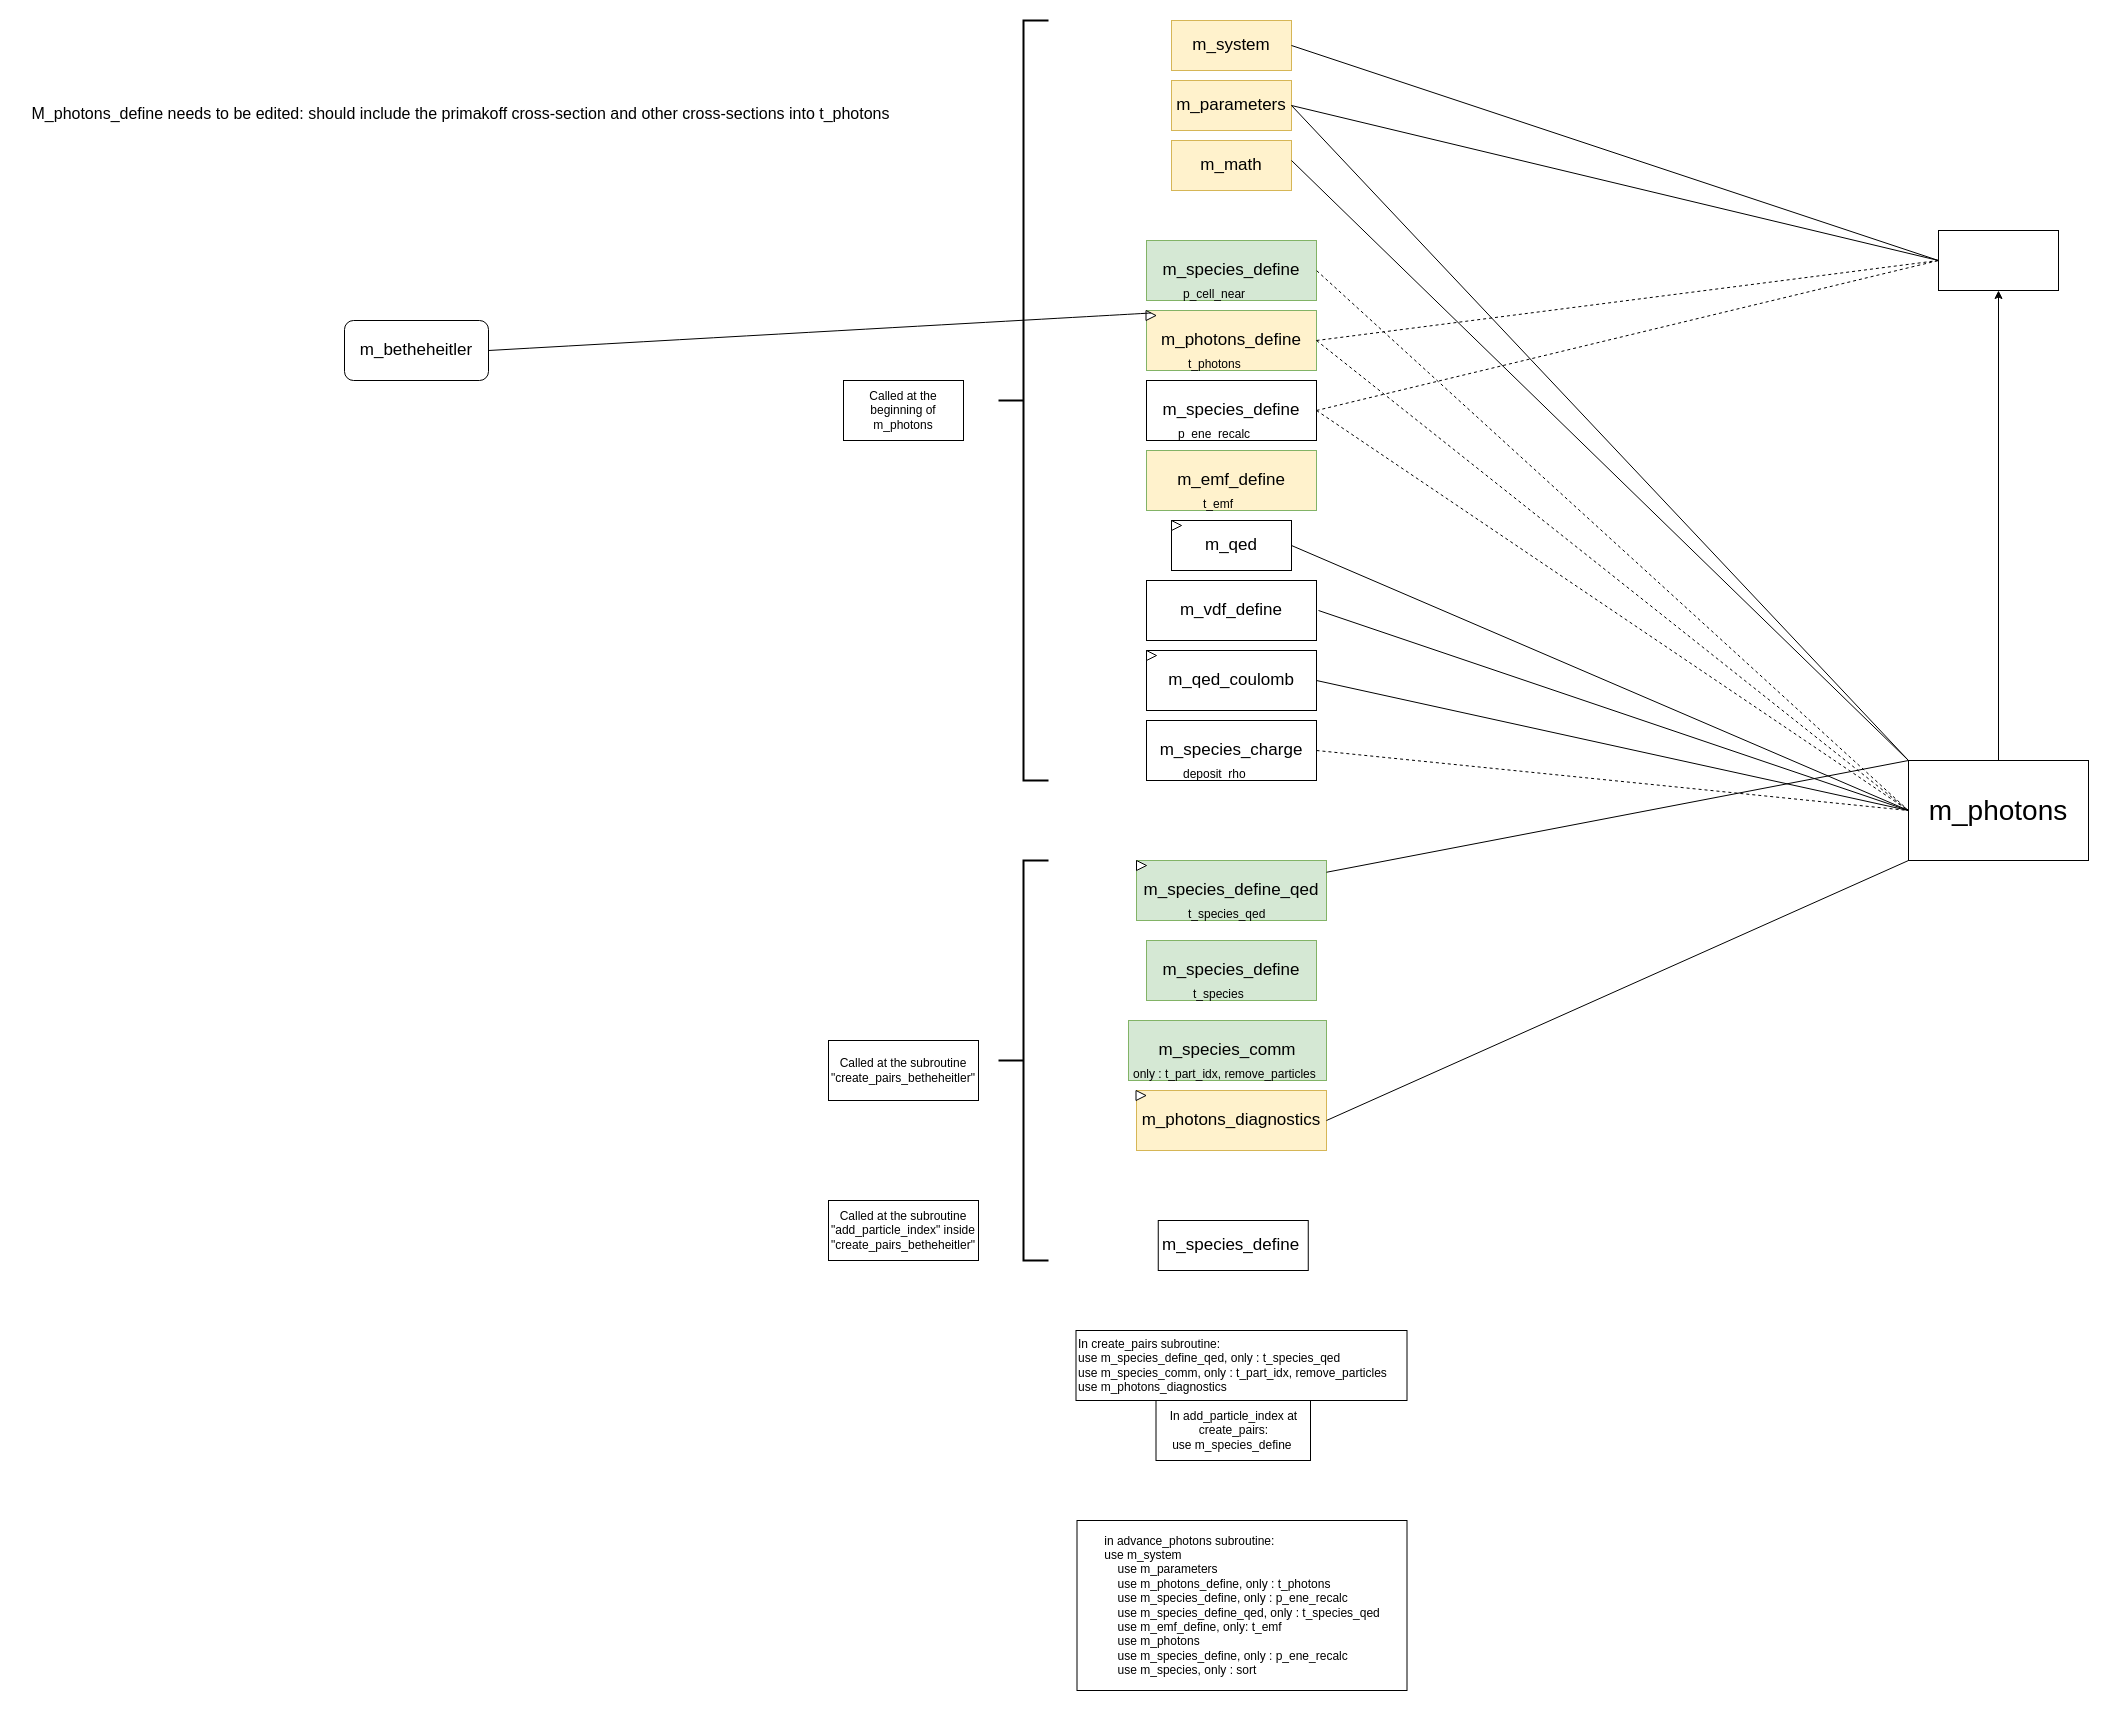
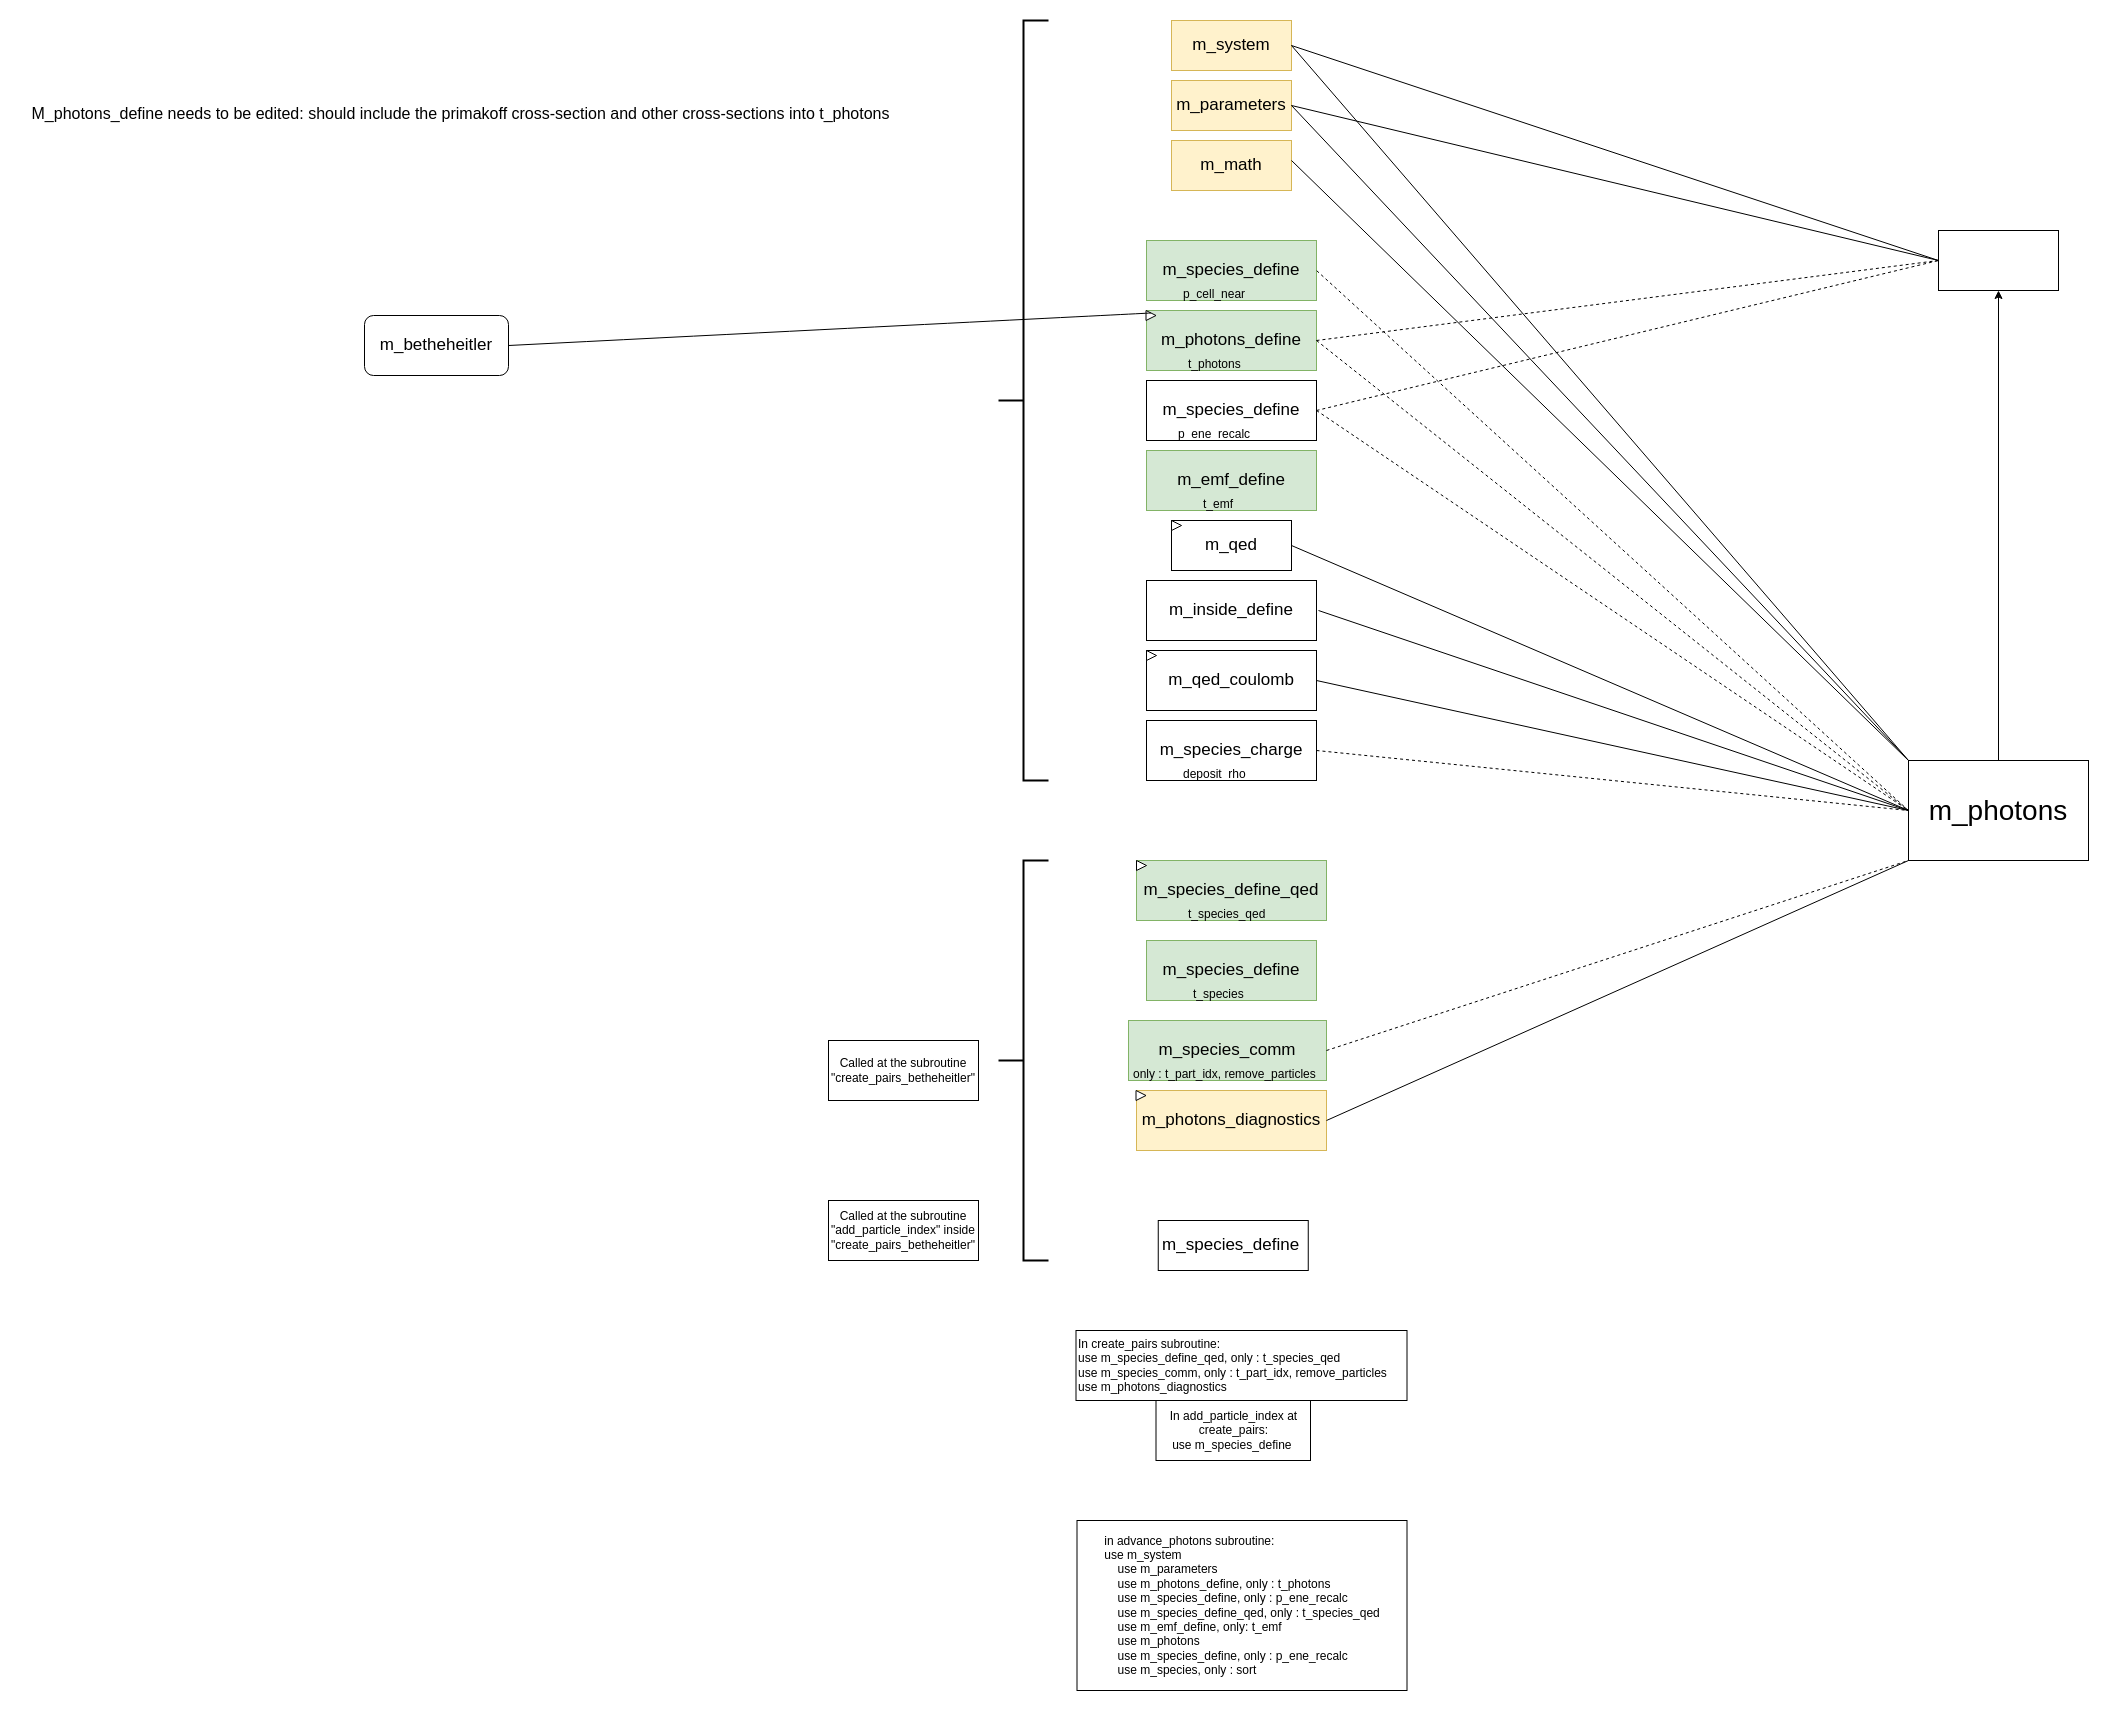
(1232, 341) -> (1232, 341)
(417, 351) -> (437, 346)
(904, 411) -> none
(1232, 481) -> (1232, 481)
(1232, 611) -> (1232, 611)
(1618, 816) -> (1590, 392)
none -> (1610, 958)
